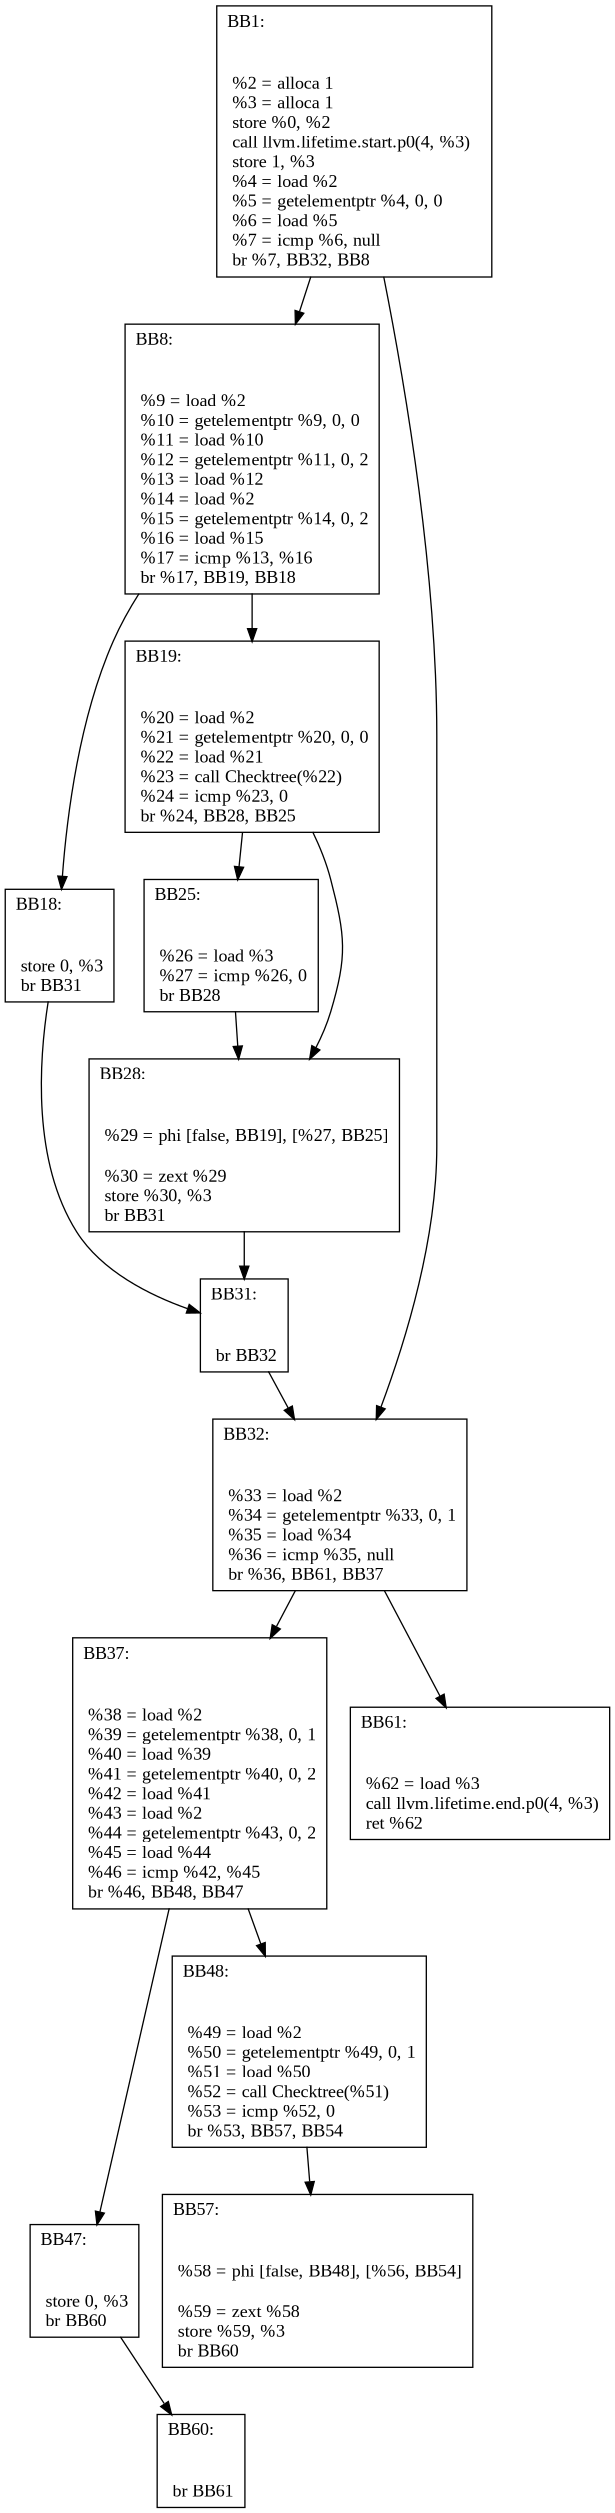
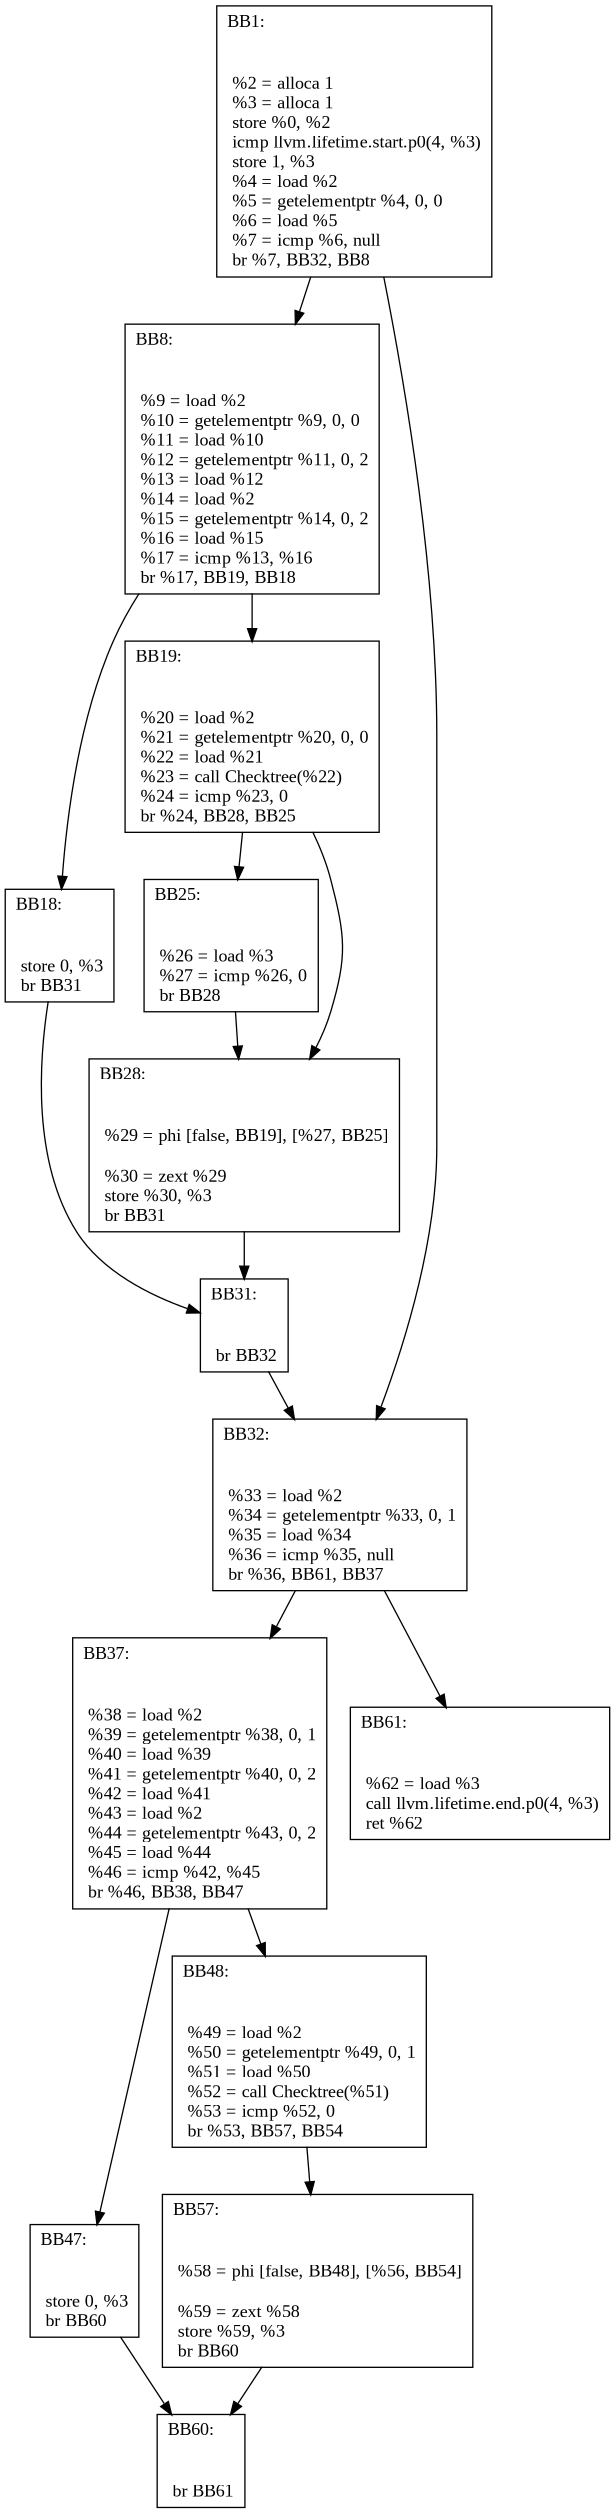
(349, 142) -> (354, 142)
(164, 1892) -> (164, 1892)
none -> (250, 2385)
